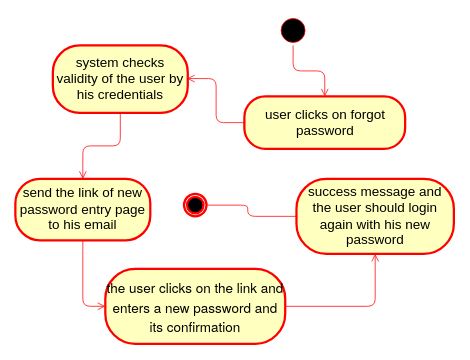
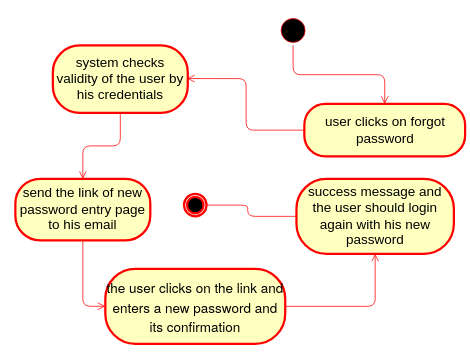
(325, 123) -> (385, 130)
